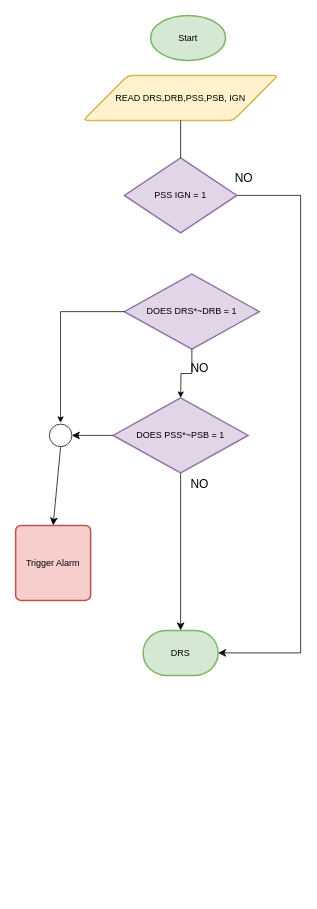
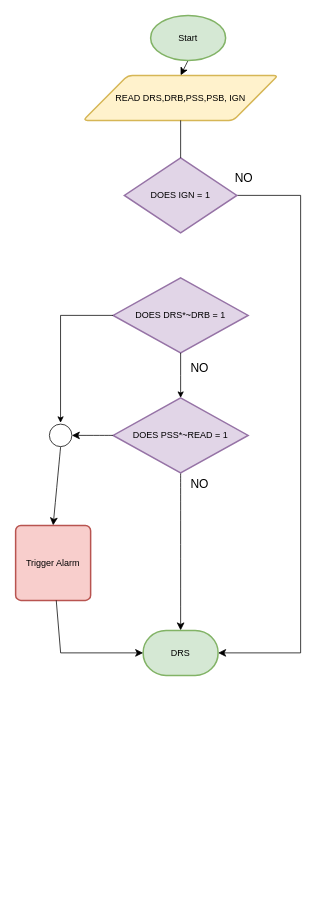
none -> (187, 63)
(180, 195) -> (180, 195)
(192, 312) -> (180, 315)
(180, 435) -> (180, 435)
none -> (58, 628)
